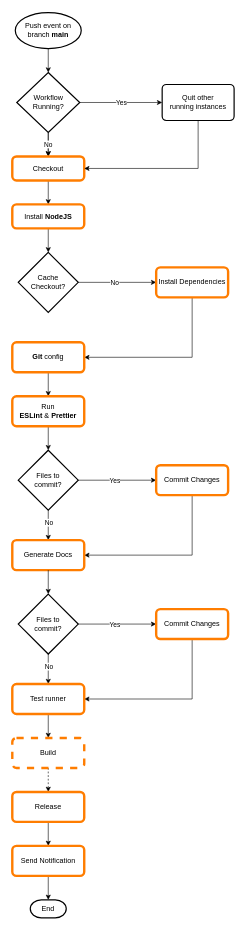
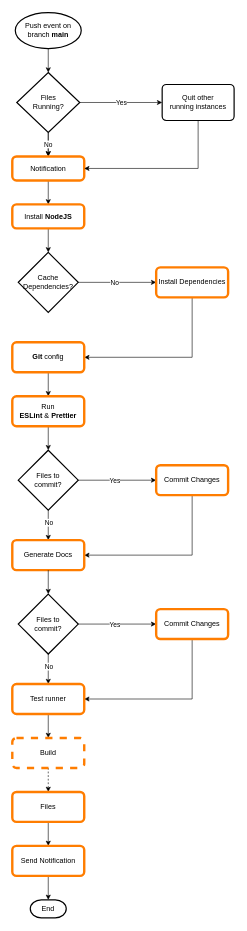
(49, 102) -> (49, 102)
(48, 168) -> (48, 168)
(48, 282) -> (48, 282)
(48, 807) -> (48, 807)
